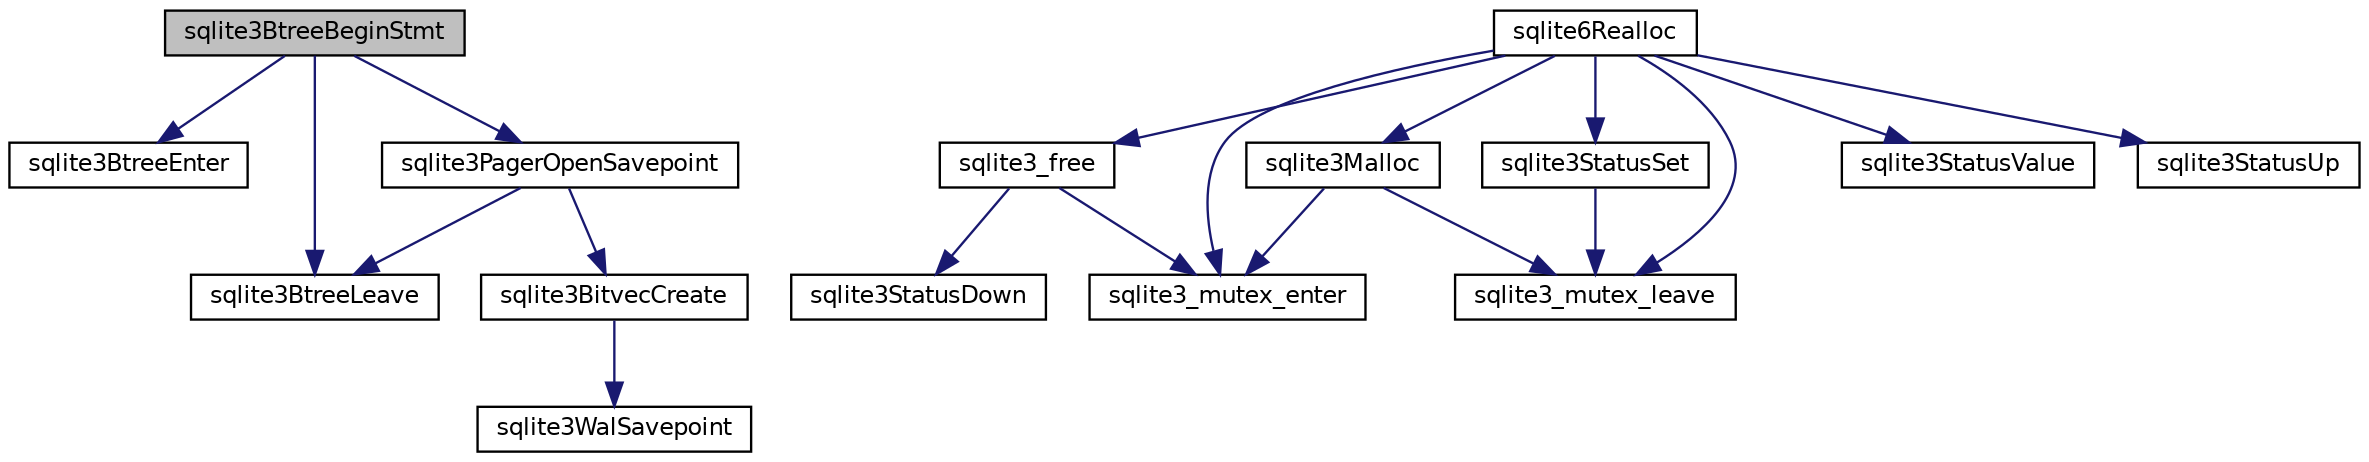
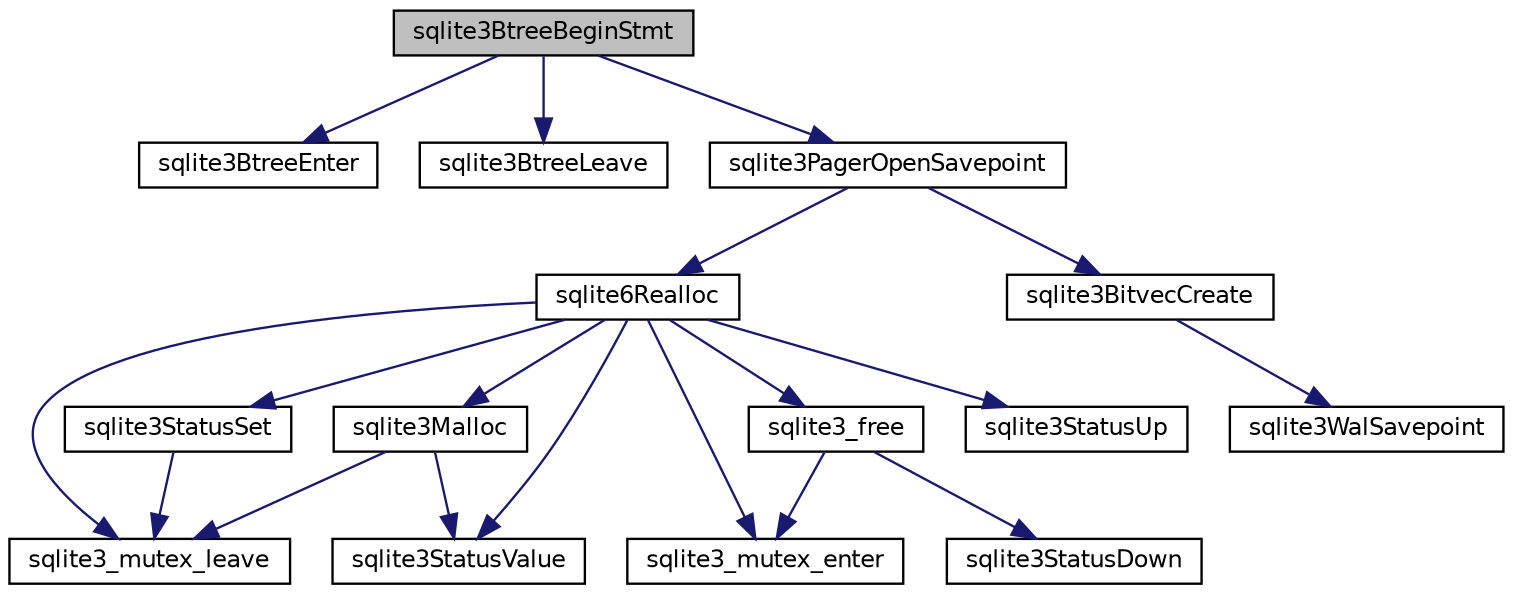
(1293, 222) -> (442, 484)
(448, 226) -> (774, 226)
